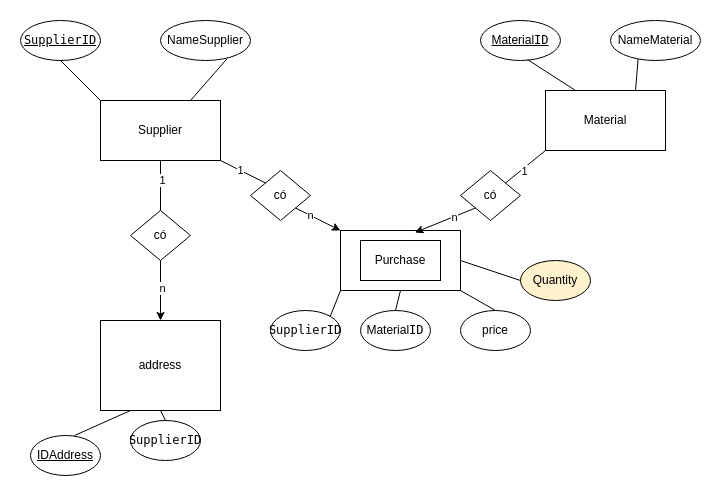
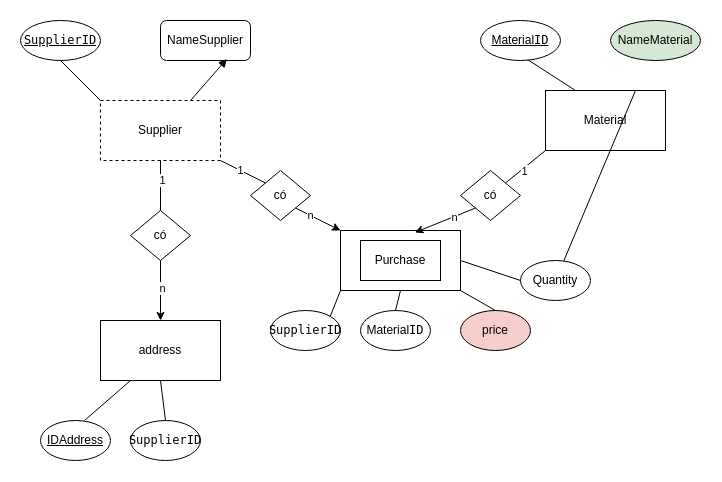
(206, 41) -> (206, 41)
(656, 41) -> (656, 41)
(223, 63) -> (220, 67)
(637, 75) -> (600, 175)
(161, 131) -> (161, 131)
(556, 281) -> (556, 281)
(496, 331) -> (496, 331)
(161, 366) -> (161, 351)
(66, 456) -> (76, 441)
